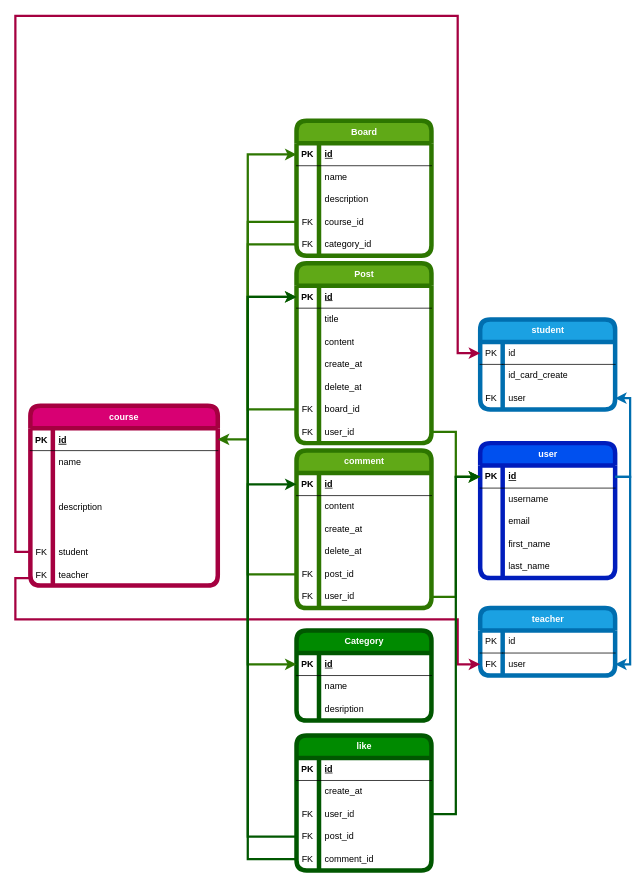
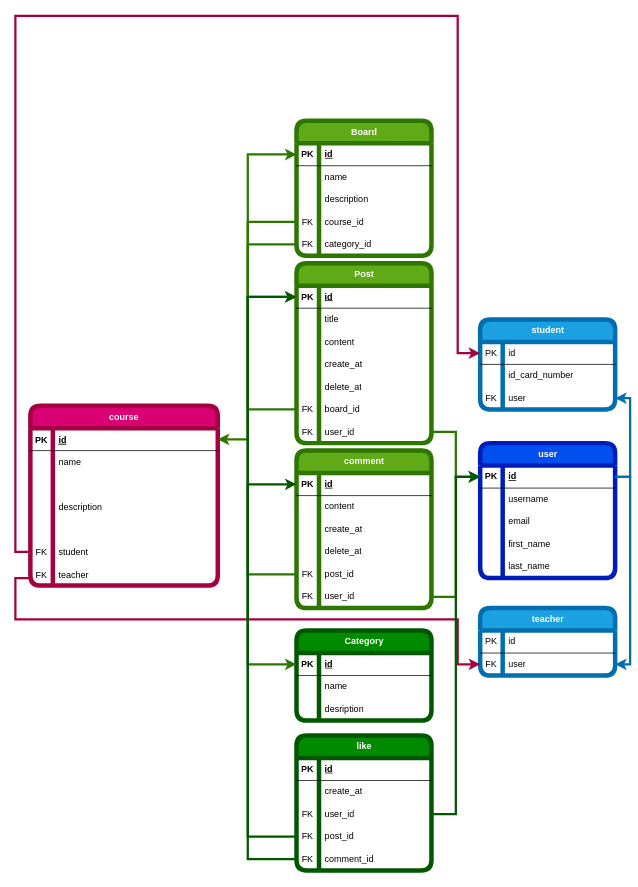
(543, 375) -> (543, 375)
